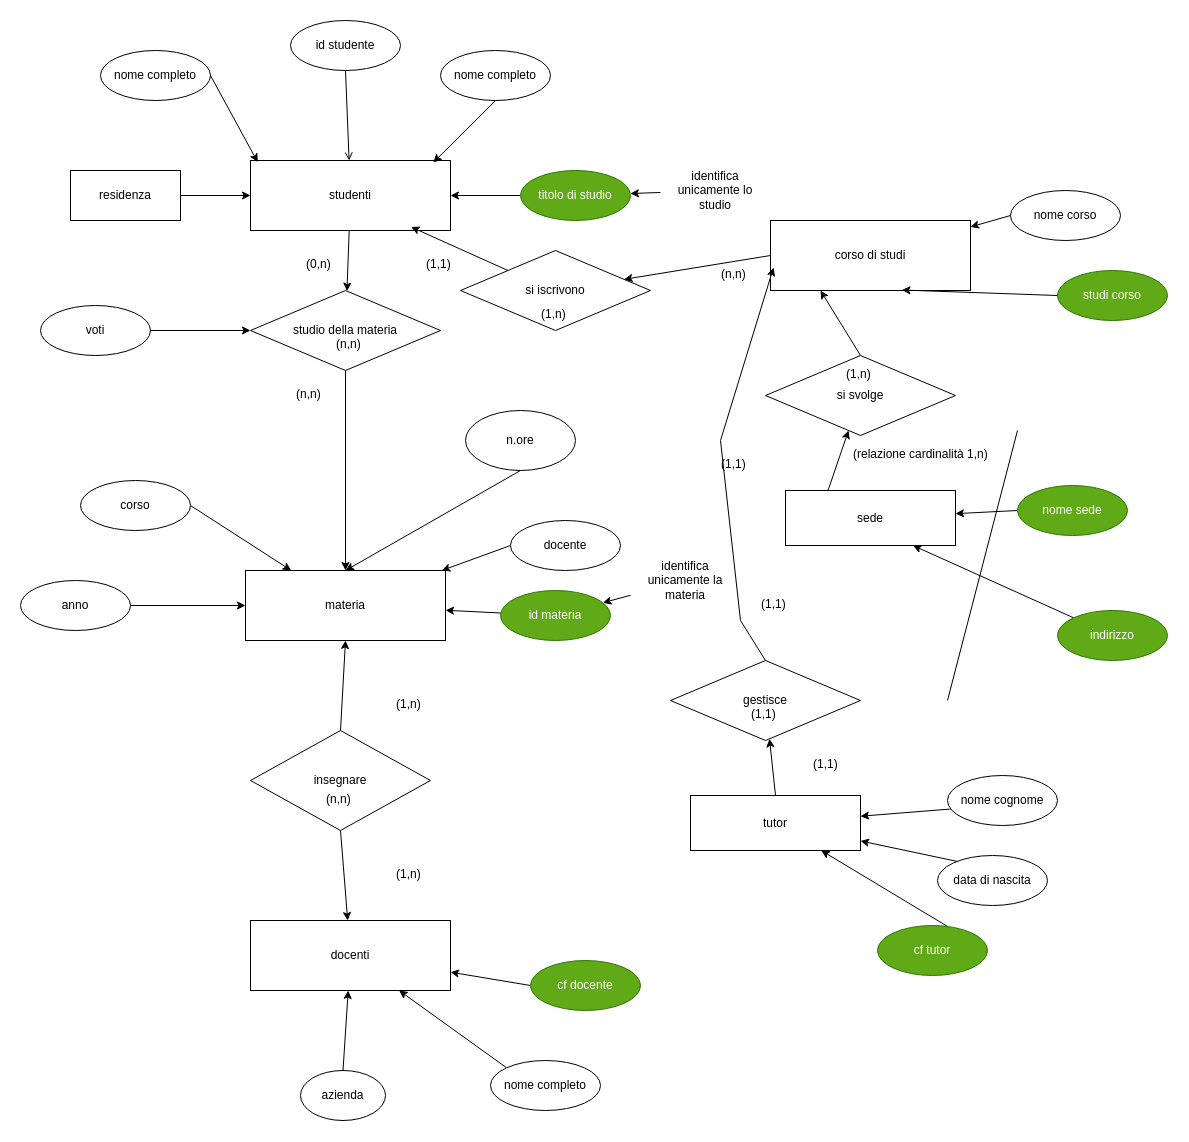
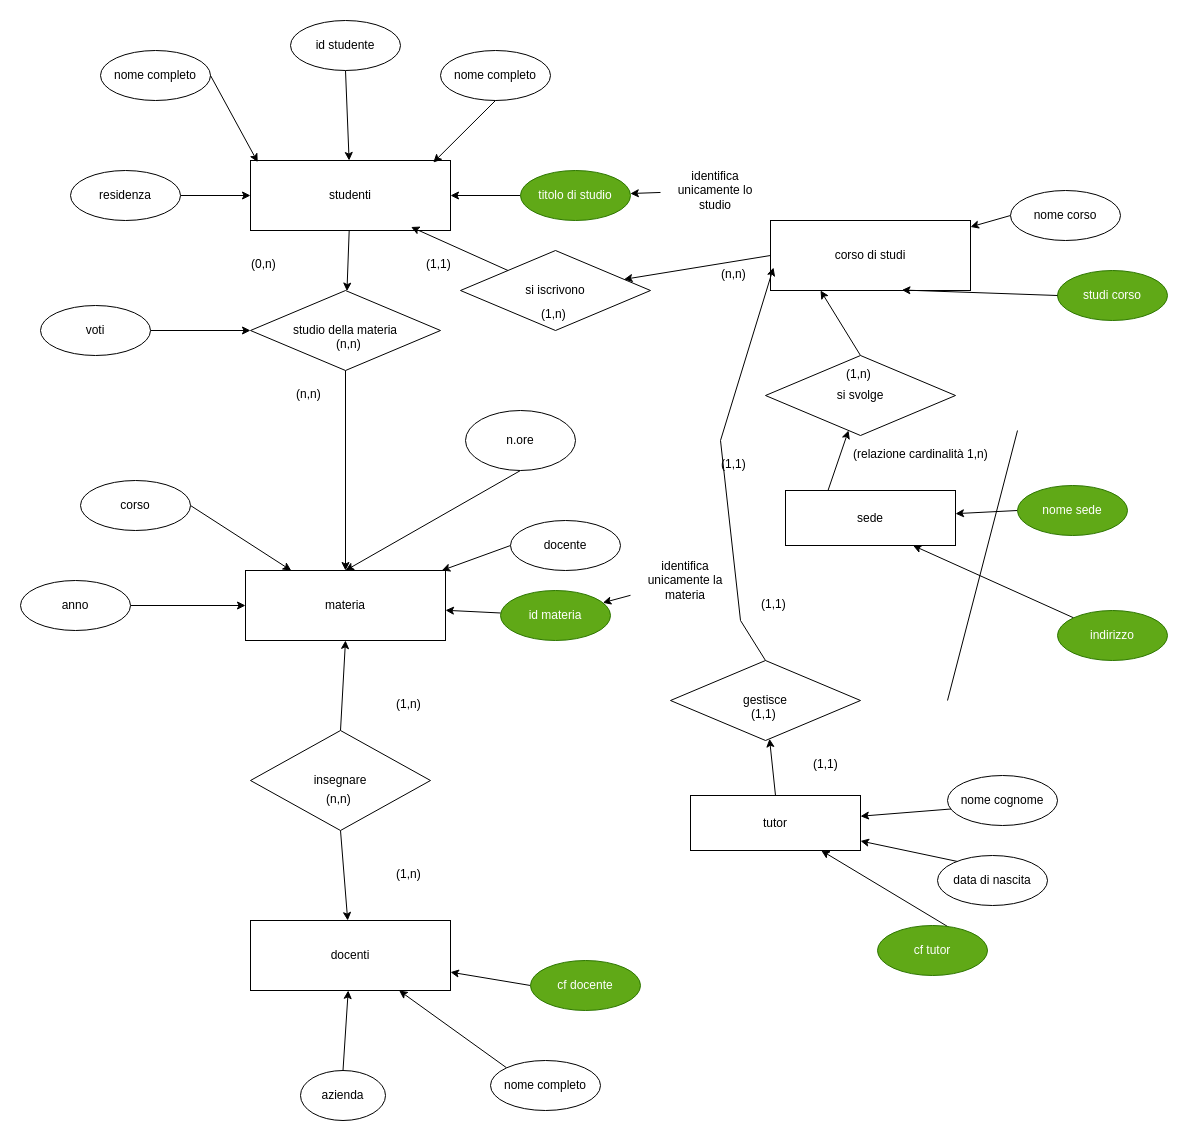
(349, 153) -> (349, 152)
(126, 196) -> (126, 196)
(321, 266) -> (266, 266)
